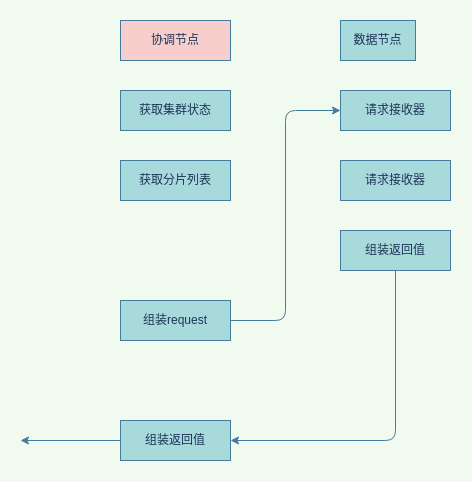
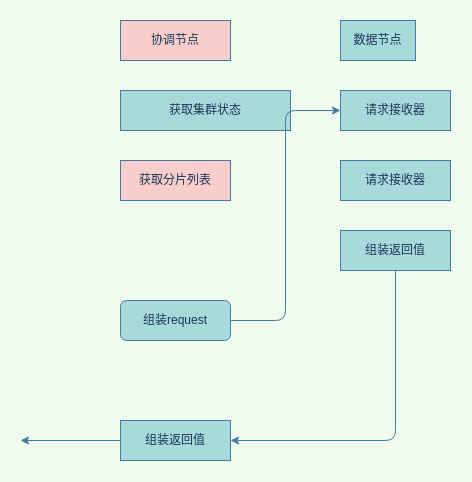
(176, 111) -> (206, 111)
(176, 181) -> (176, 181)
(176, 321) -> (176, 321)
